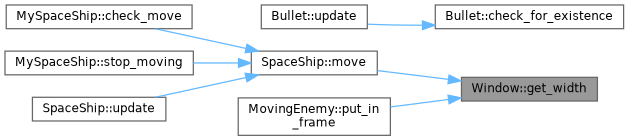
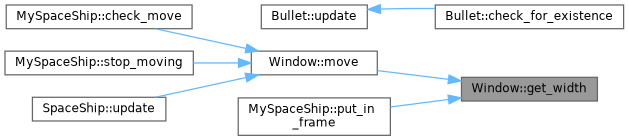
(395, 25) -> (408, 8)
(314, 63) -> (314, 63)
(314, 117) -> (314, 117)
